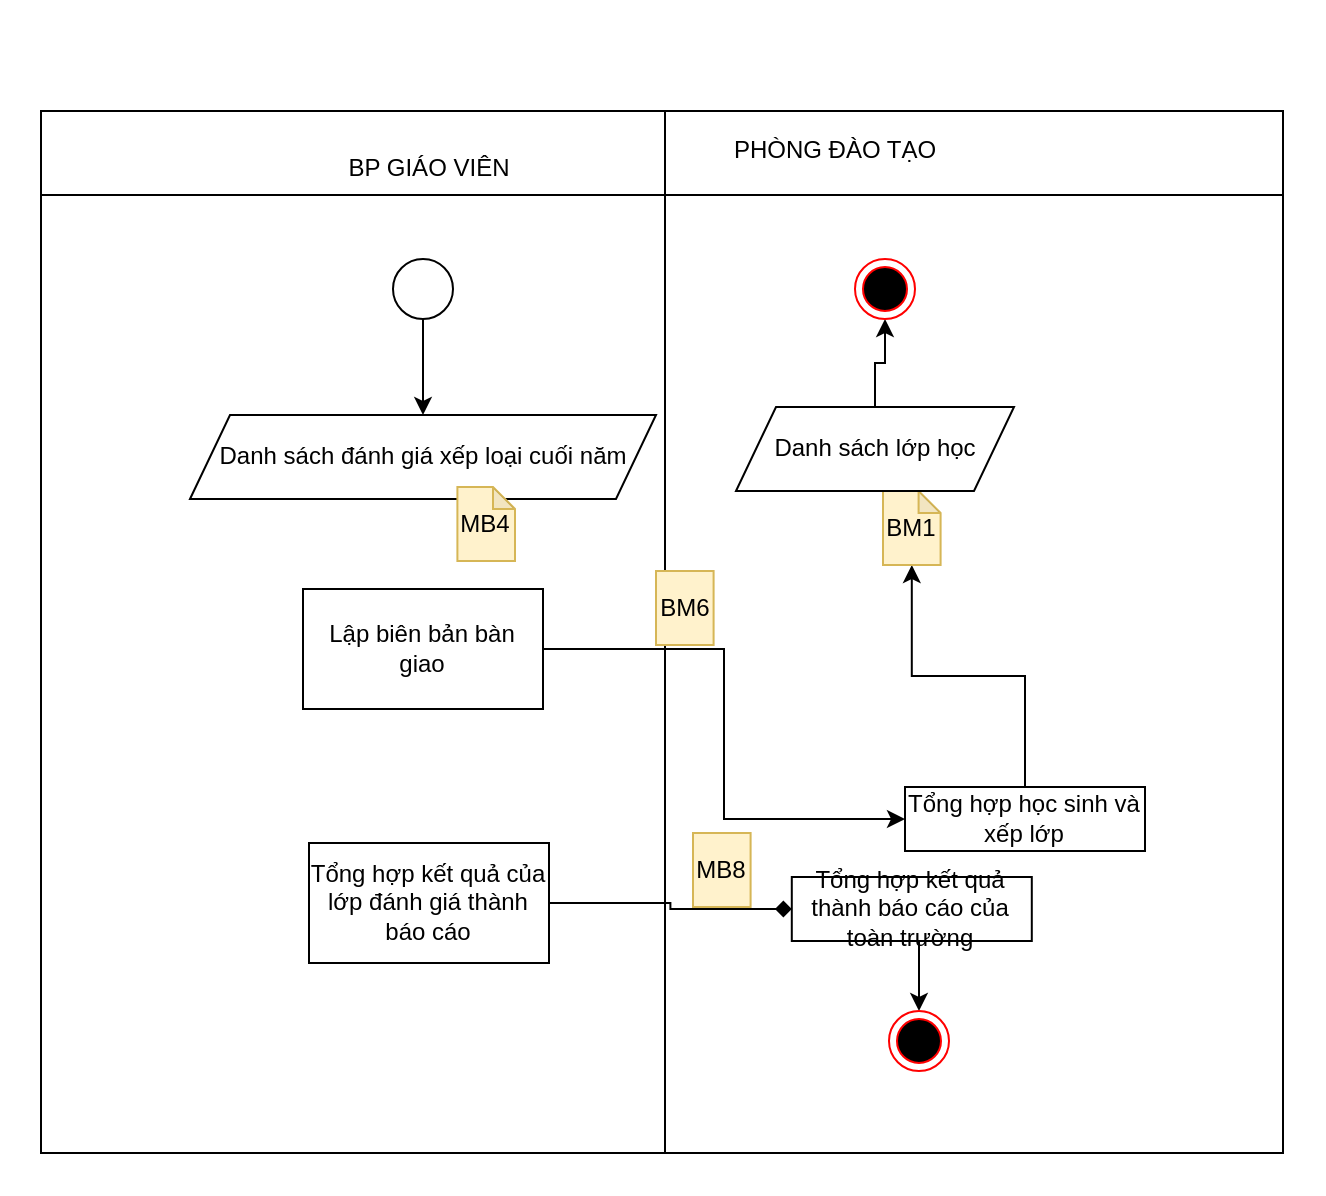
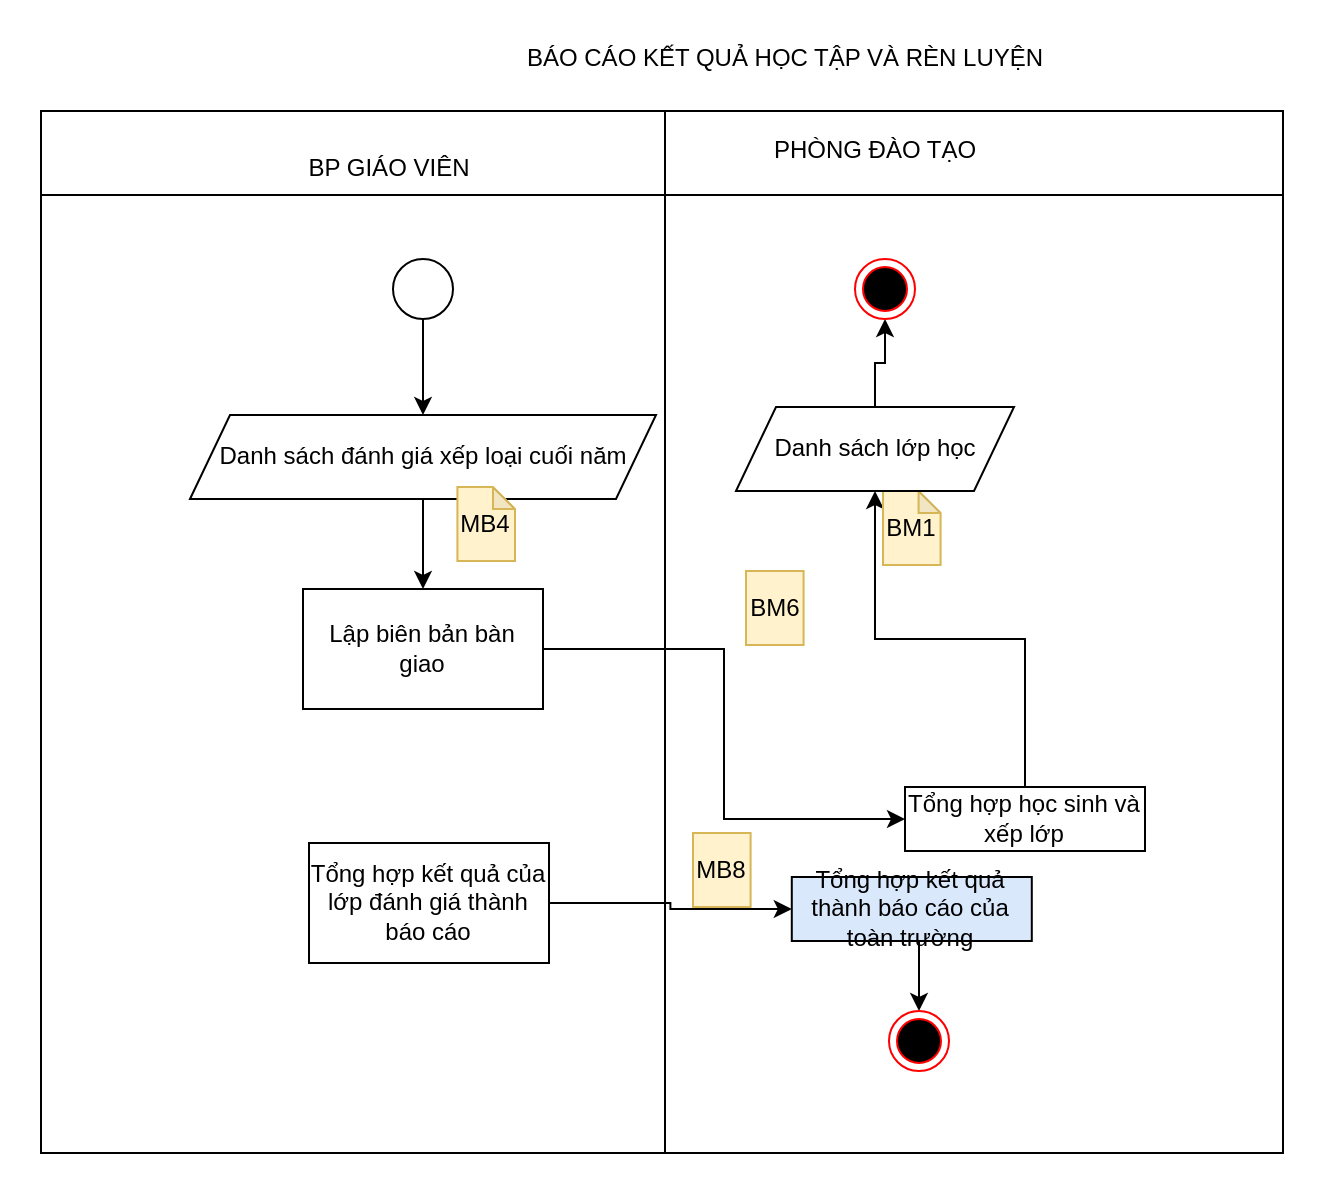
none -> (784, 59)
(835, 151) -> (875, 151)
(429, 169) -> (389, 169)
none -> (423, 537)
(685, 608) -> (775, 608)
(921, 676) -> (902, 639)
(775, 909) -> (776, 909)
(912, 909) -> (912, 909)
